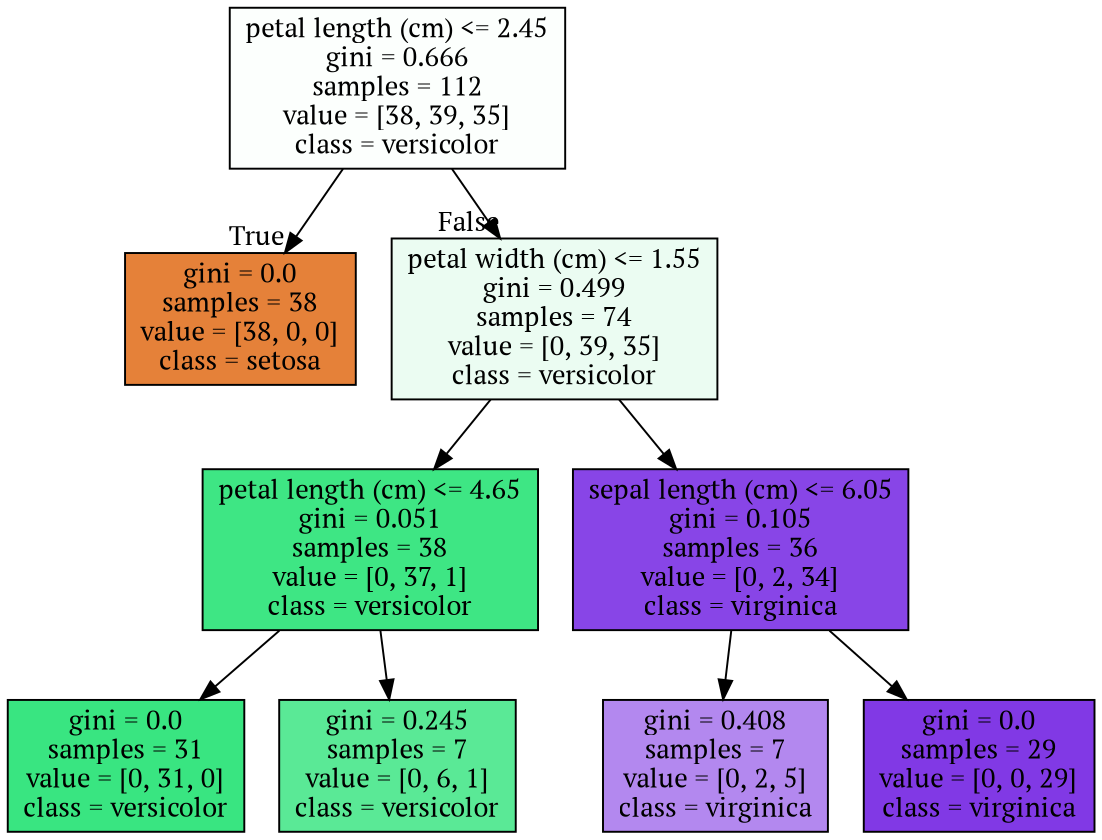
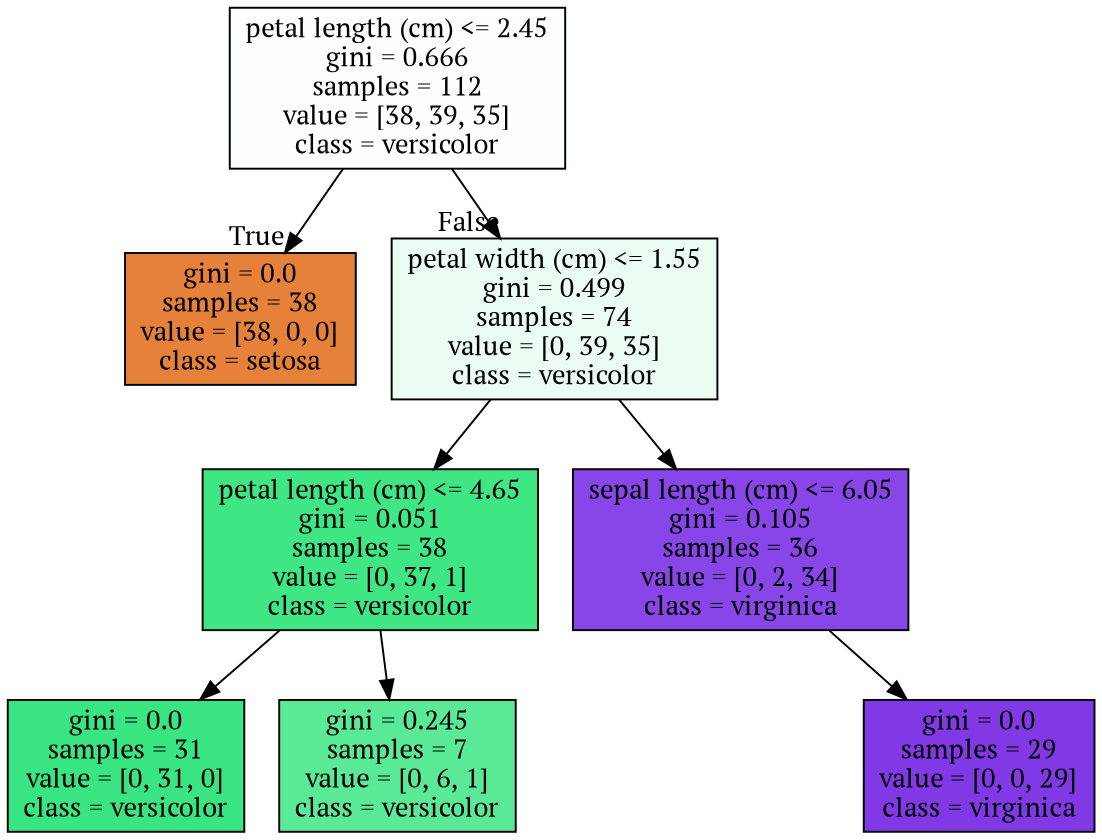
(715, 766) -> none
